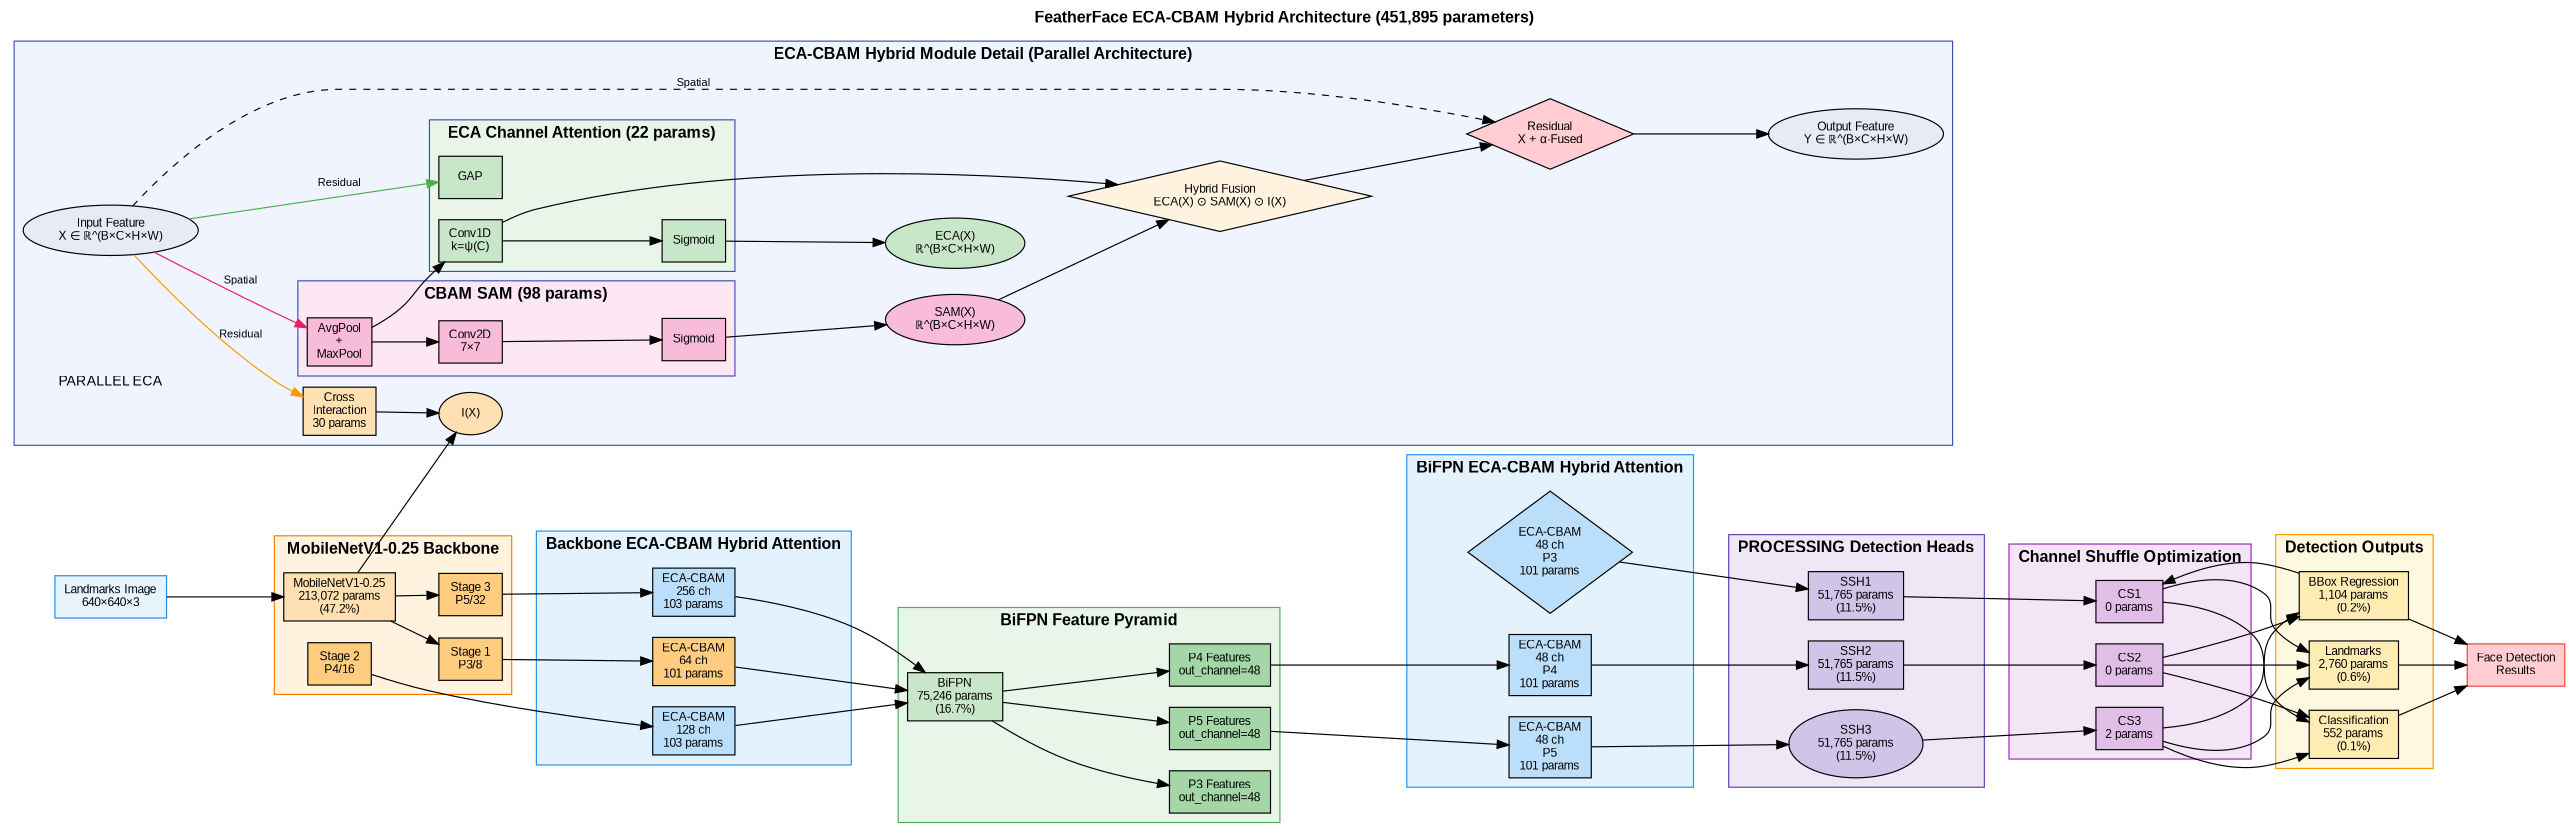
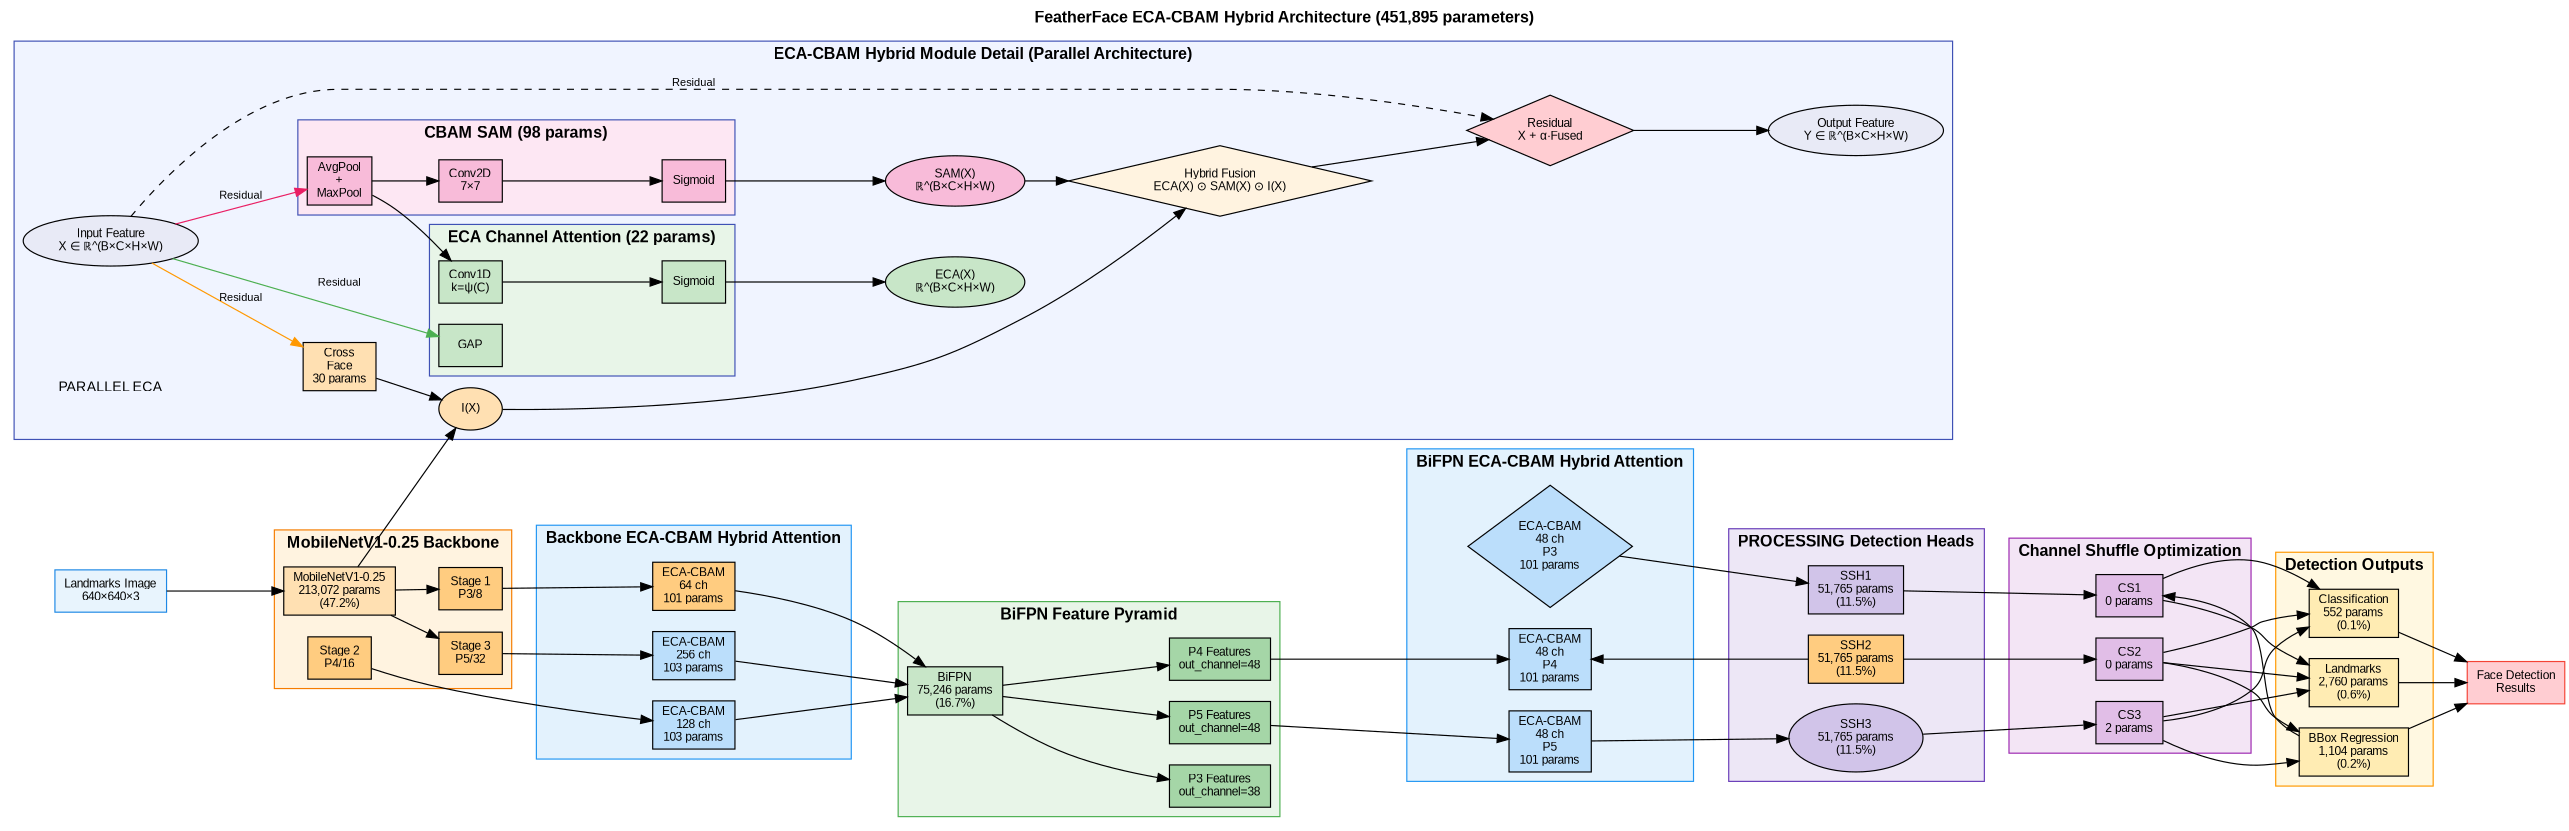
(694, 83) -> (694, 83)
(802, 176) -> (860, 379)
(241, 281) -> (241, 196)
(340, 411) -> (340, 367)
(1684, 665) -> (1706, 659)
(1856, 665) -> (1856, 659)
(1220, 792) -> (1220, 786)
